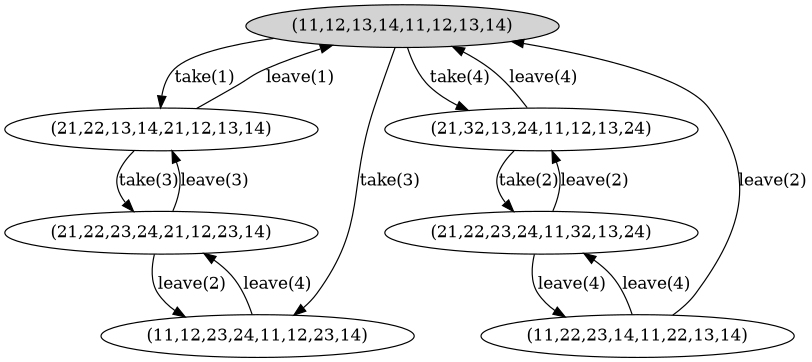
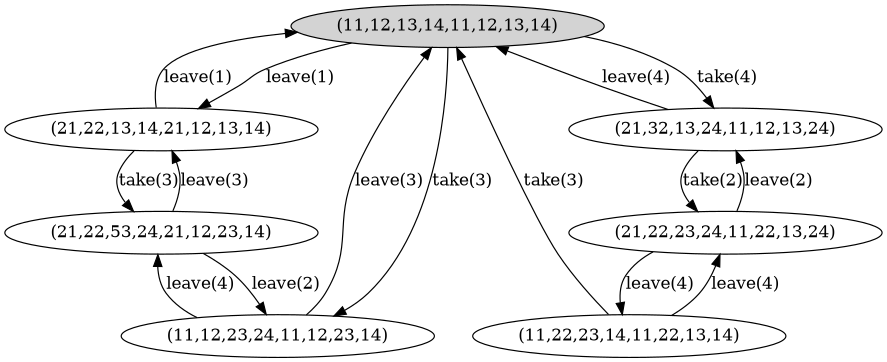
(205, 78) -> (300, 78)
(773, 181) -> (554, 181)
none -> (352, 182)
(161, 233) -> (161, 233)
(541, 233) -> (725, 233)
